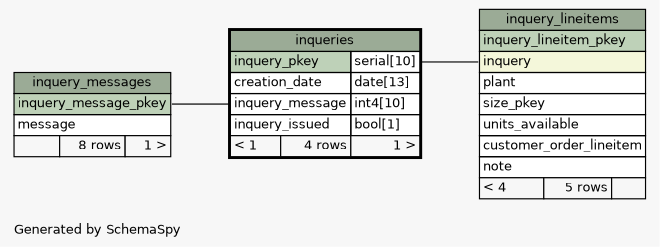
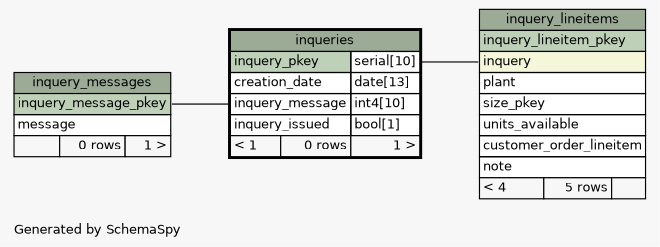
(100, 146) -> (100, 146)
(326, 146) -> (326, 146)
